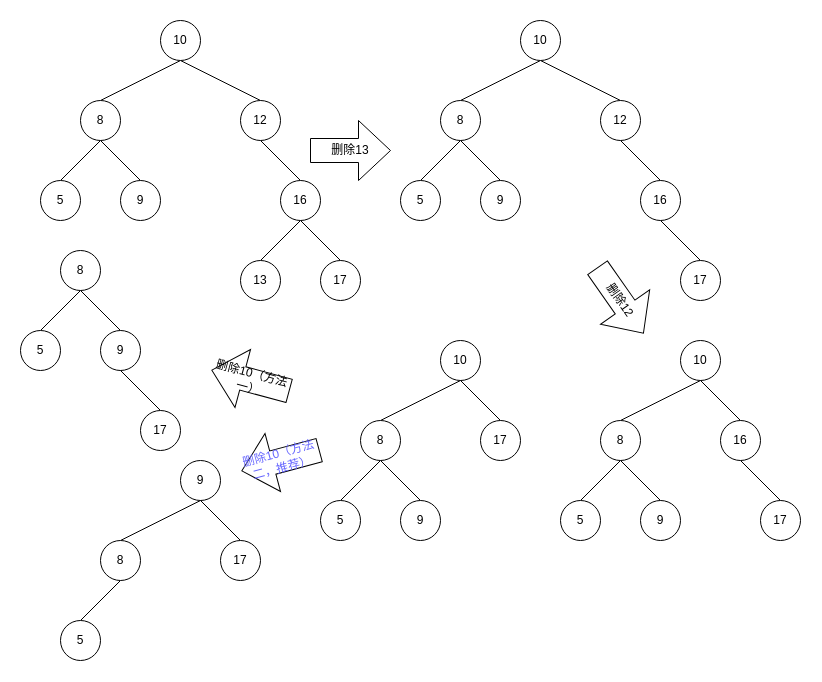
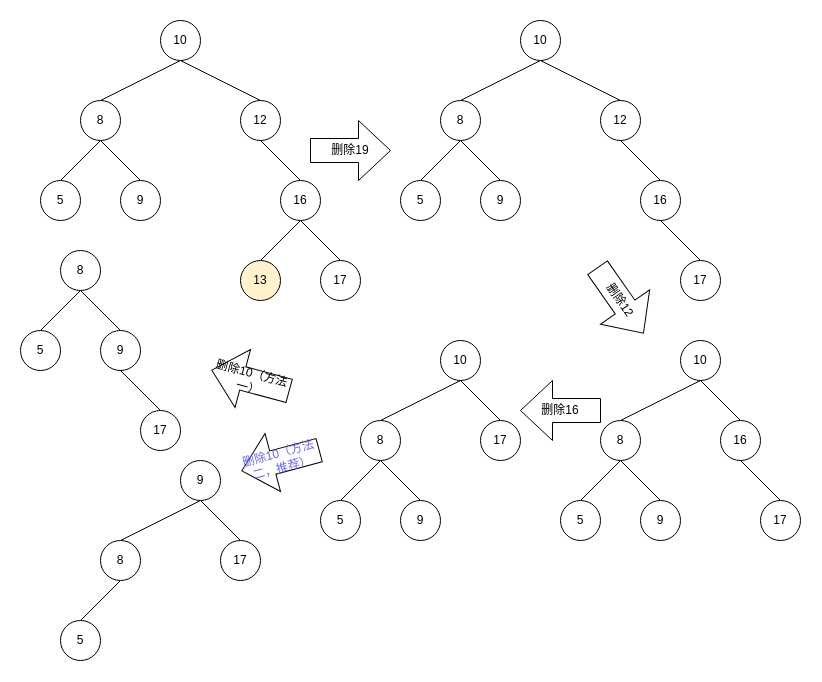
(351, 151) -> (351, 151)
(261, 281) -> (261, 281)
none -> (561, 411)
